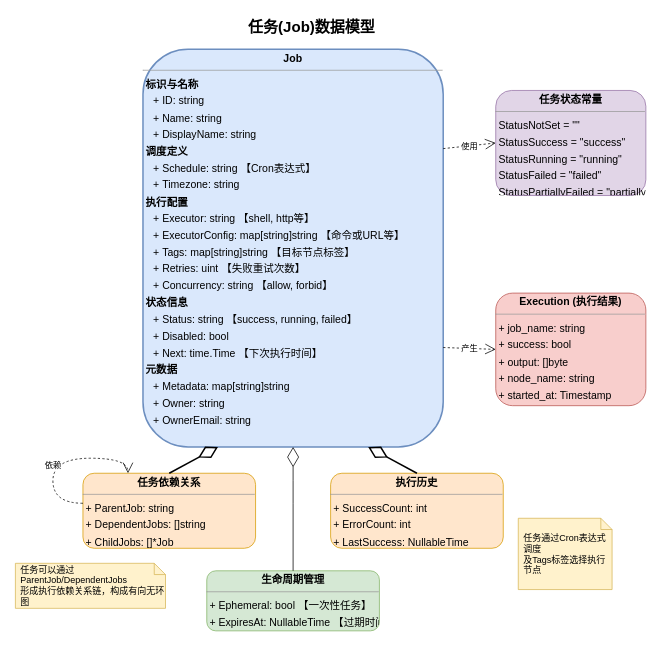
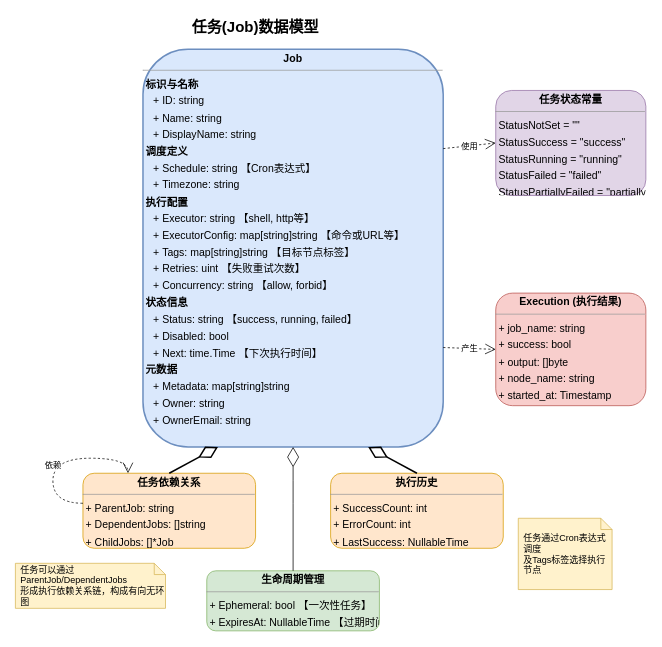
(312, 27) -> (255, 27)
